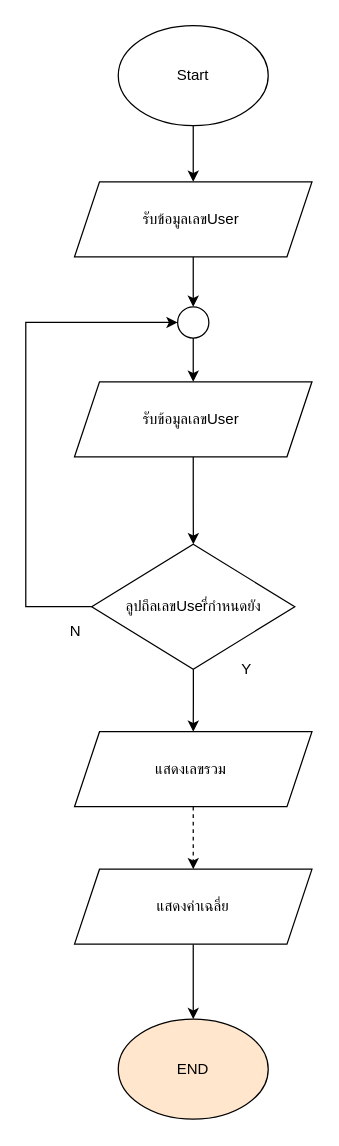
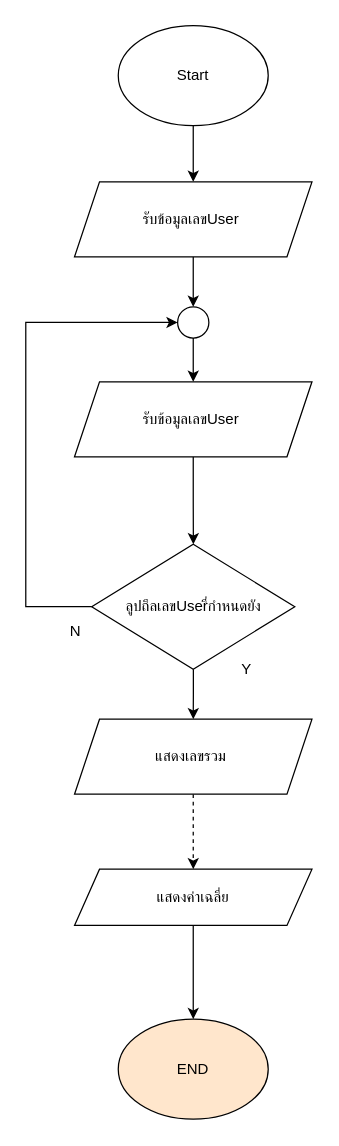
(193, 769) -> (193, 757)
(193, 907) -> (193, 898)
